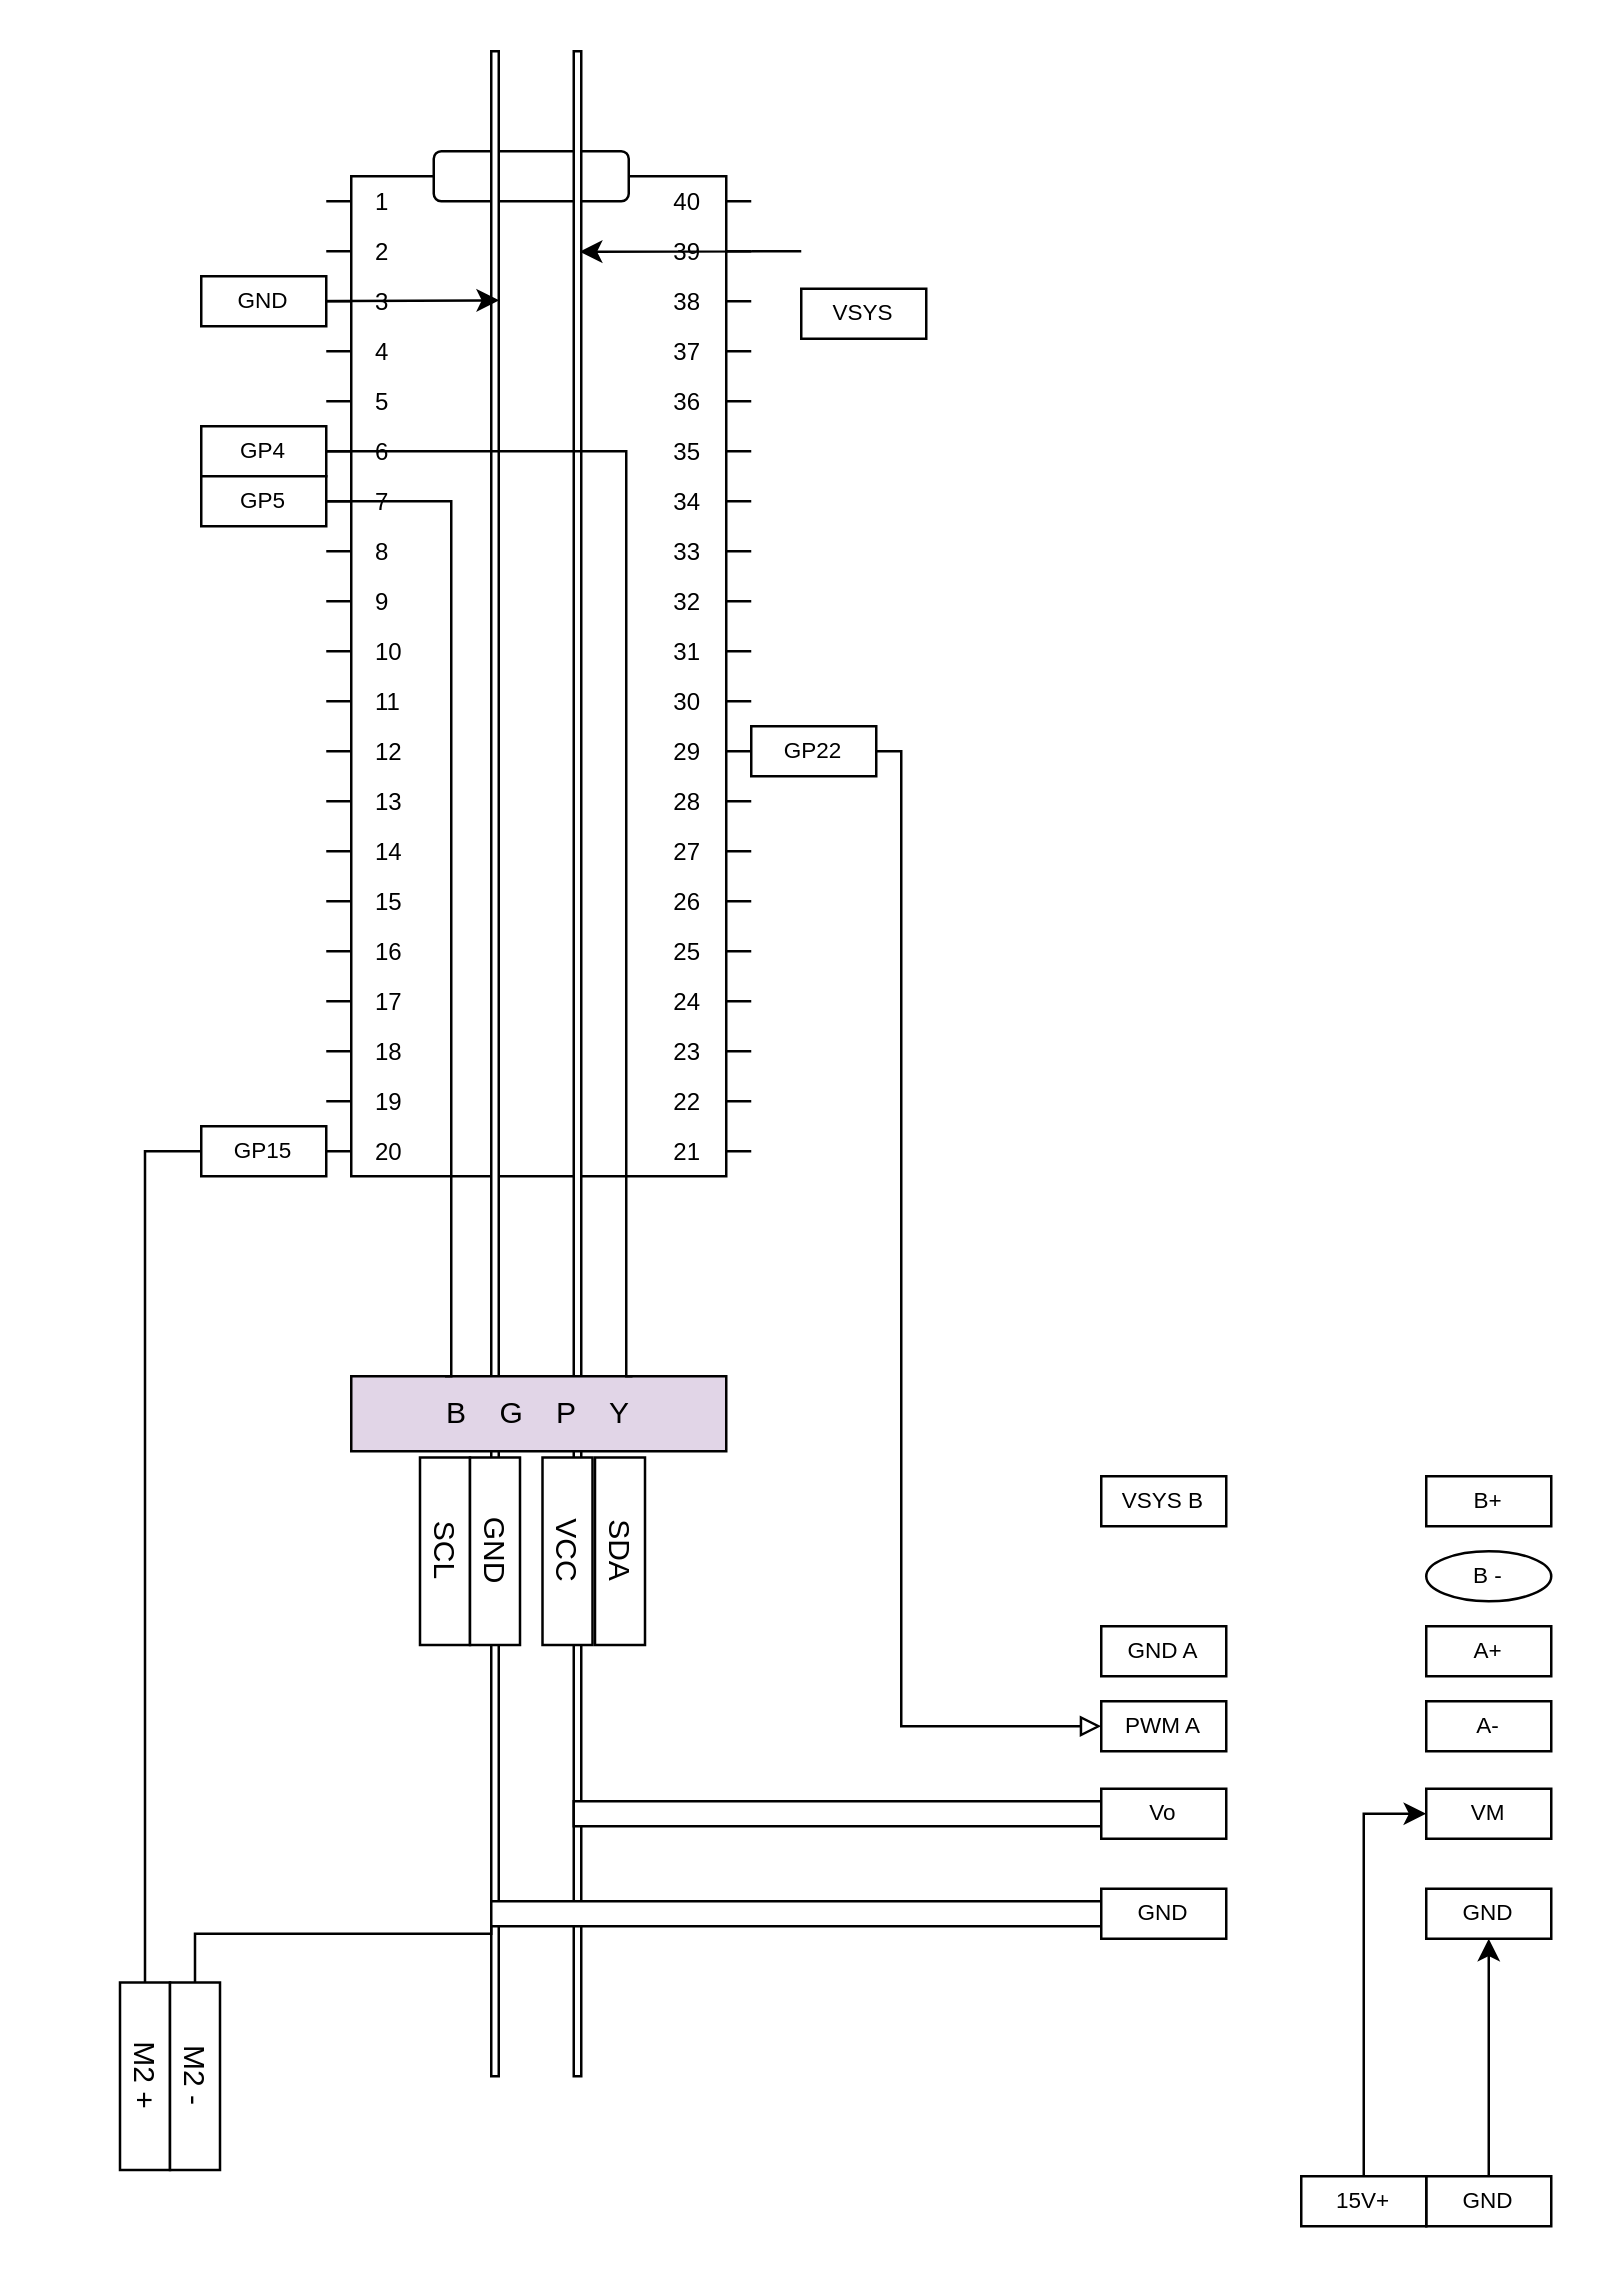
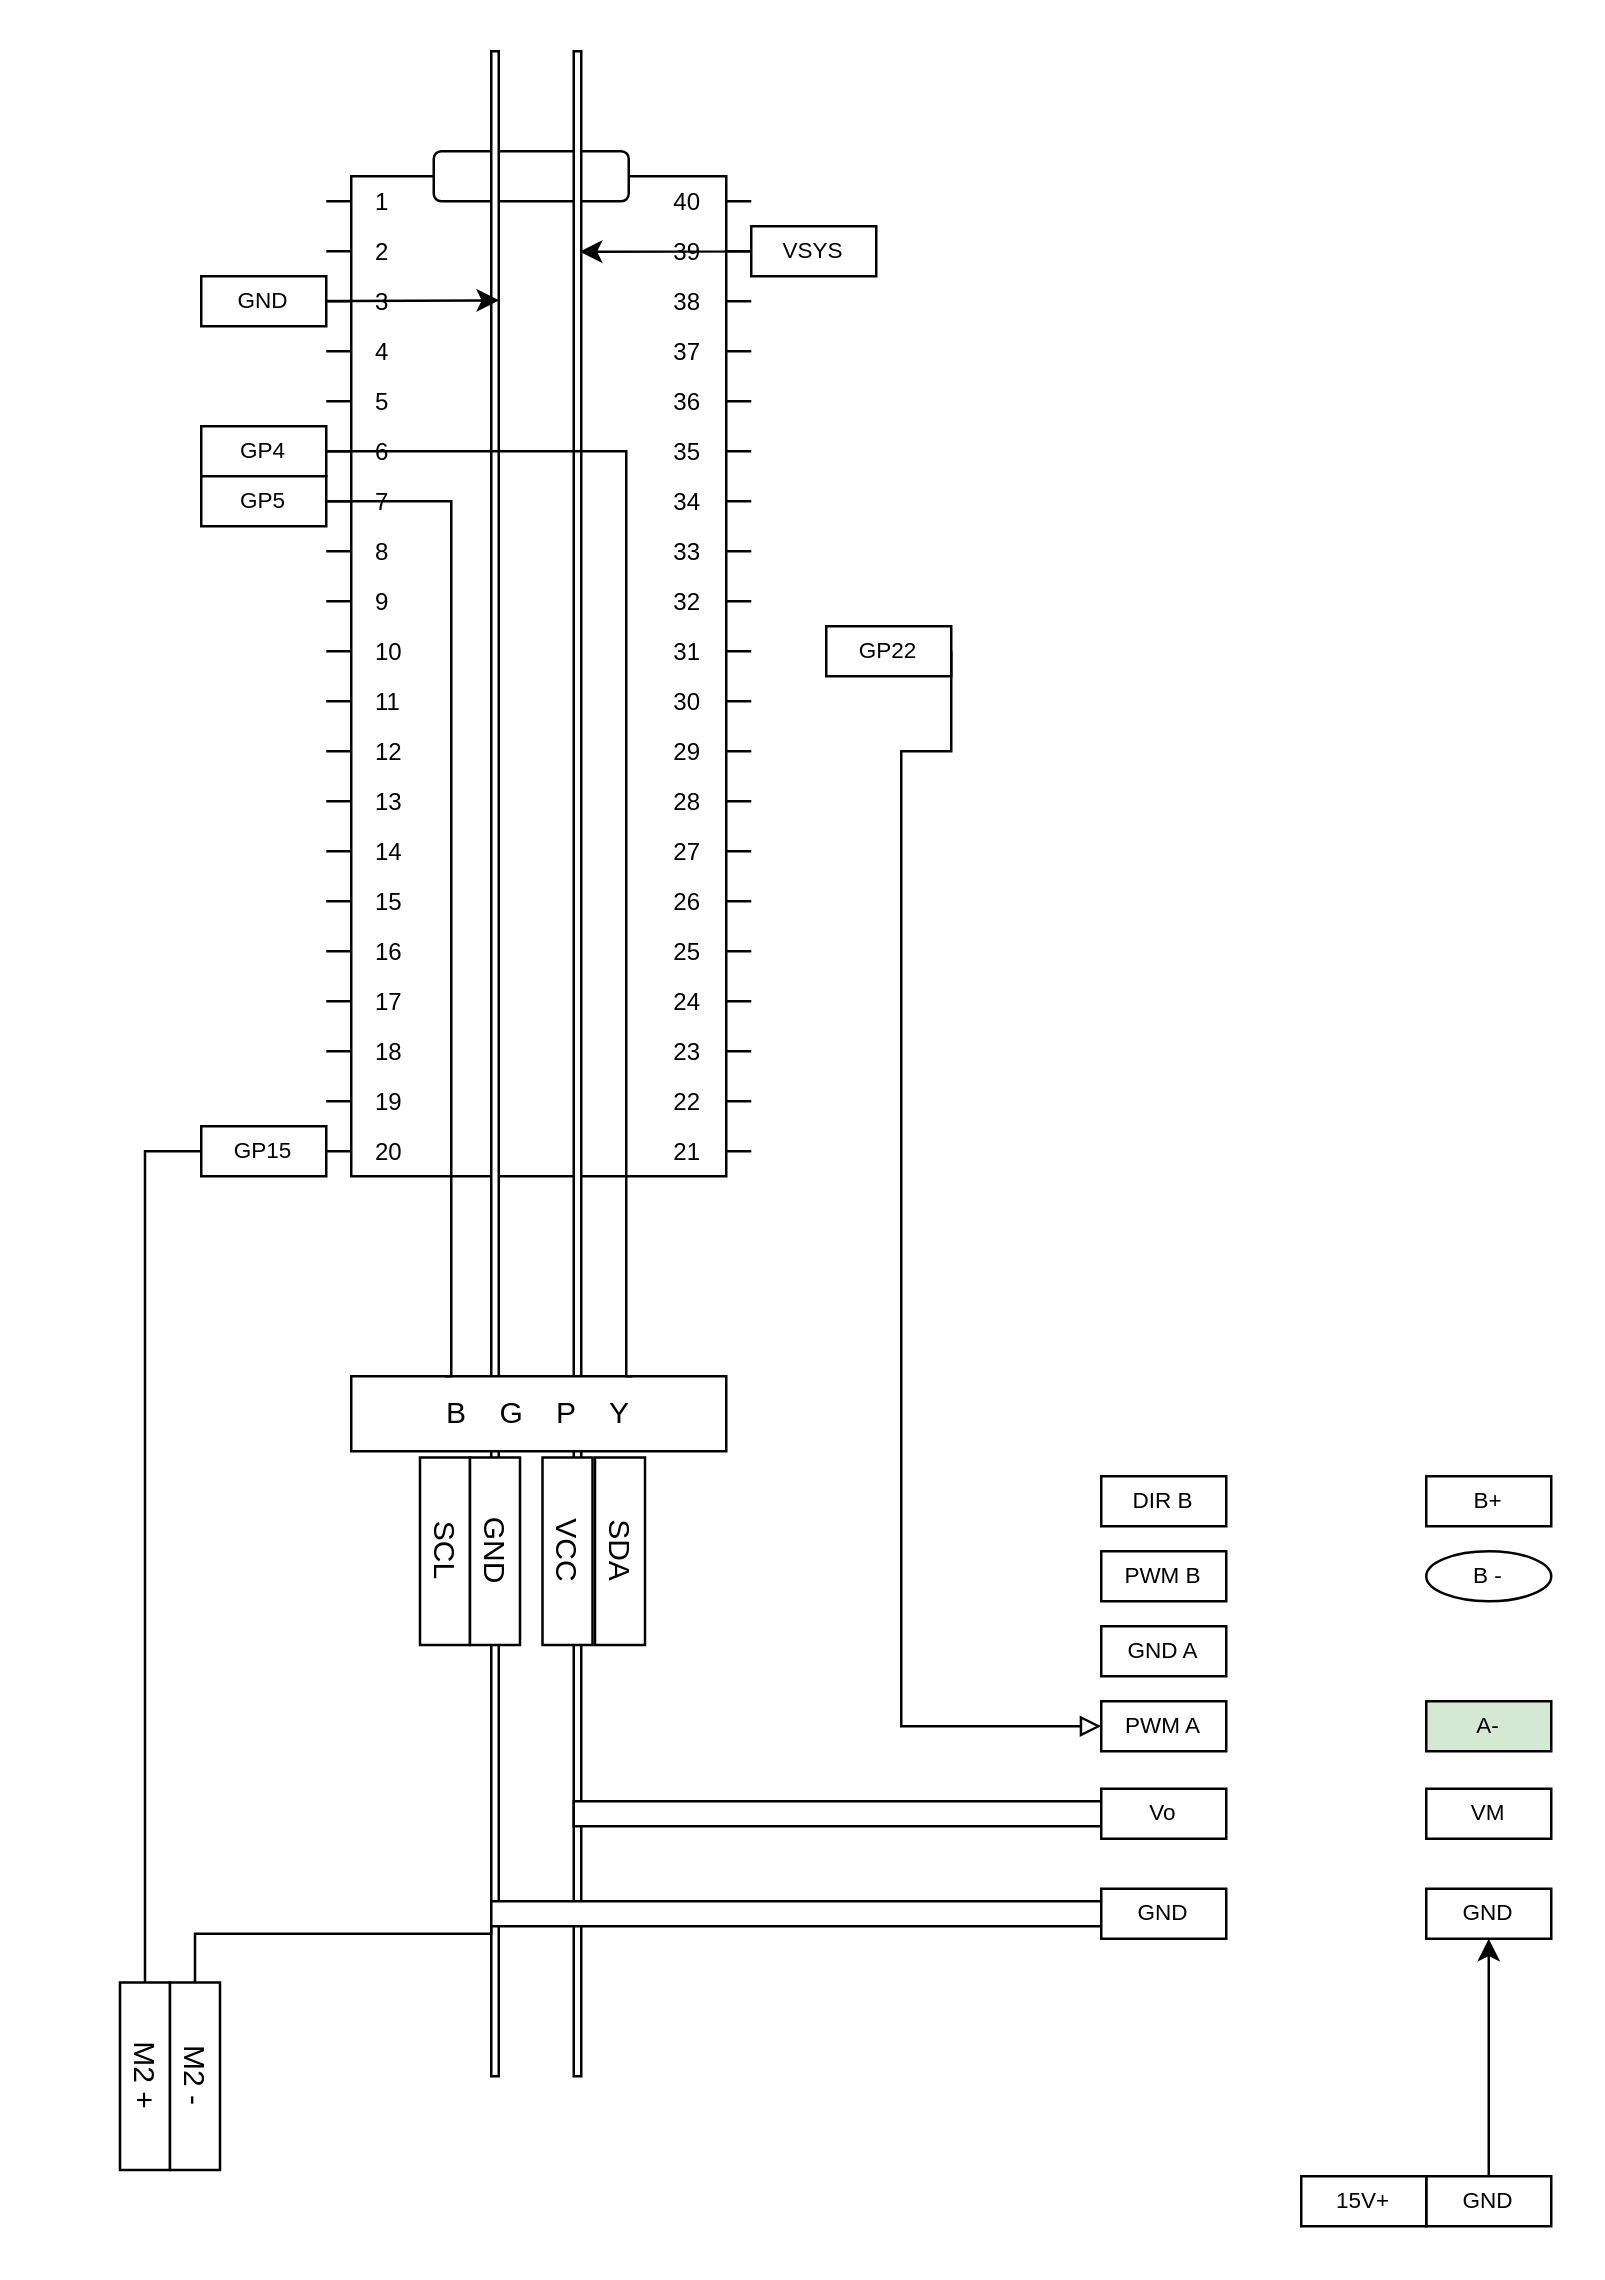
(864, 314) -> (814, 251)
(814, 751) -> (889, 651)
(539, 1414) -> (539, 1414)
(1164, 1501) -> (1164, 1501)
none -> (1164, 1576)
(1489, 1651) -> none
(1489, 1726) -> (1489, 1726)
(1364, 1972) -> none
